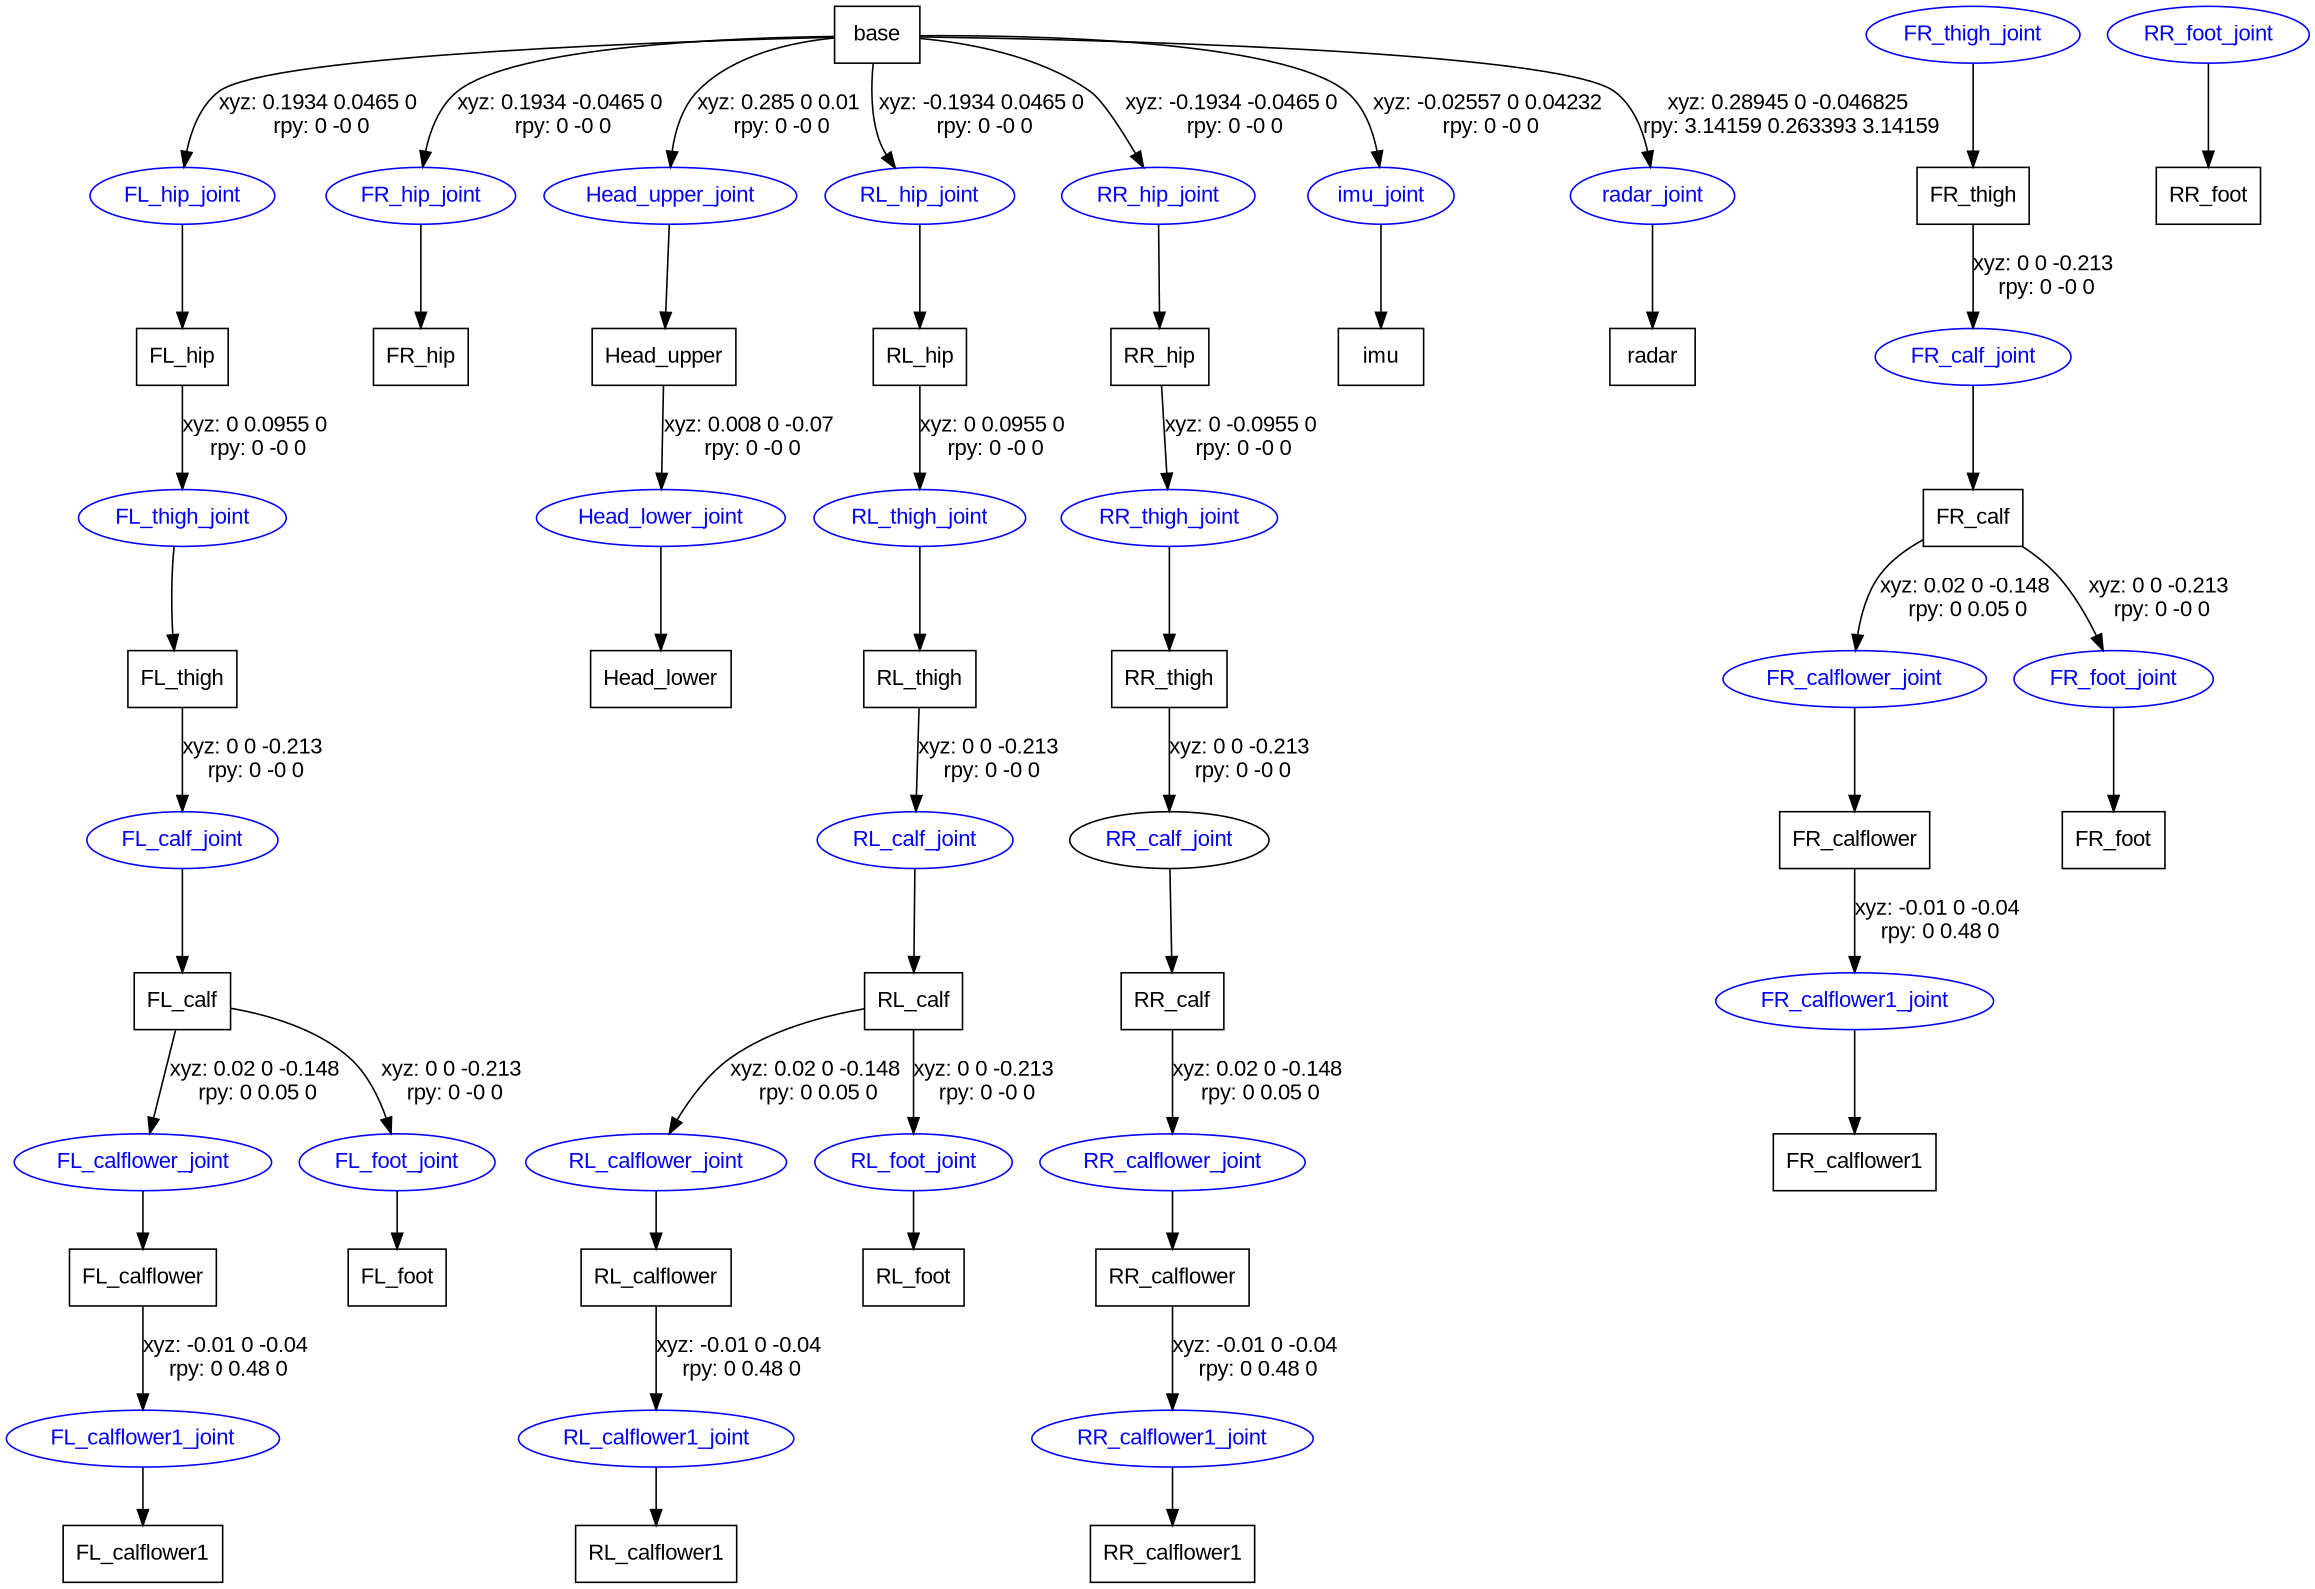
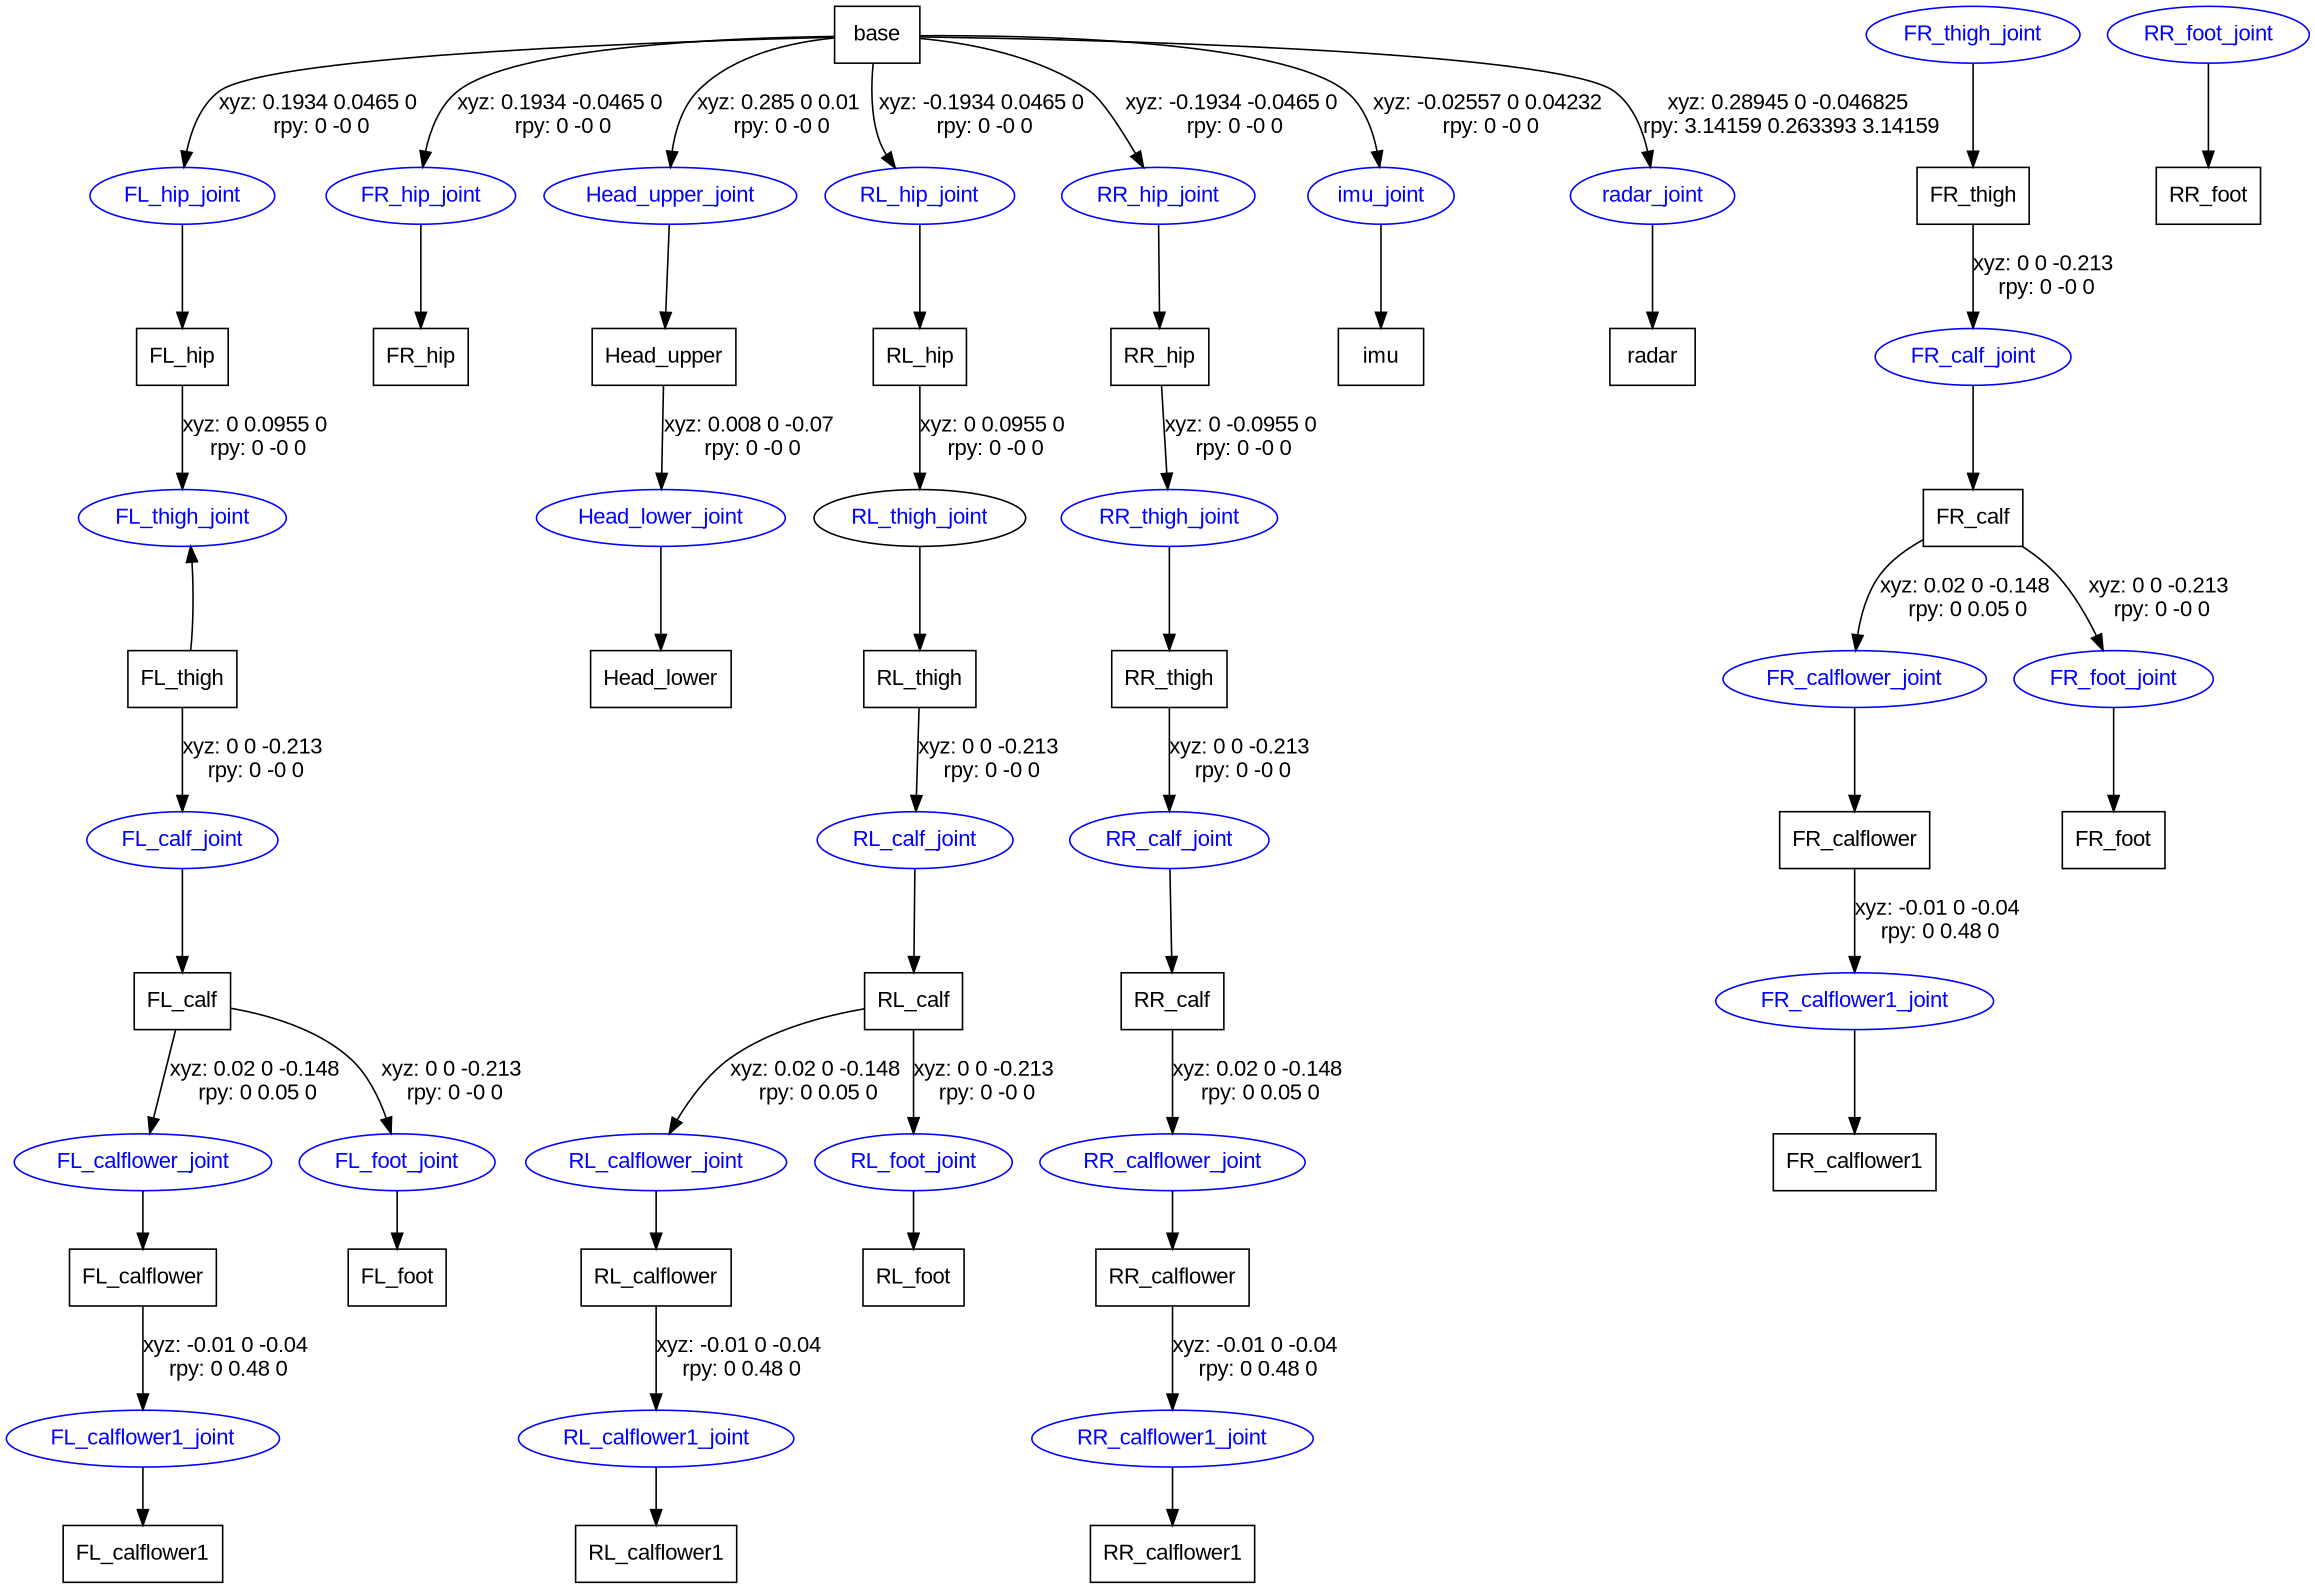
(920, 518) -> (920, 518)
(172, 590) -> (193, 606)
(1169, 840) -> (1169, 840)
